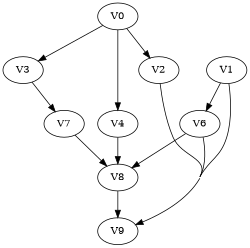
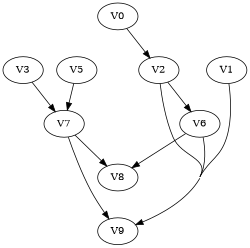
(74, 41) -> none
none -> (77, 70)
(215, 94) -> (177, 94)
(118, 124) -> none
(118, 201) -> (84, 176)
